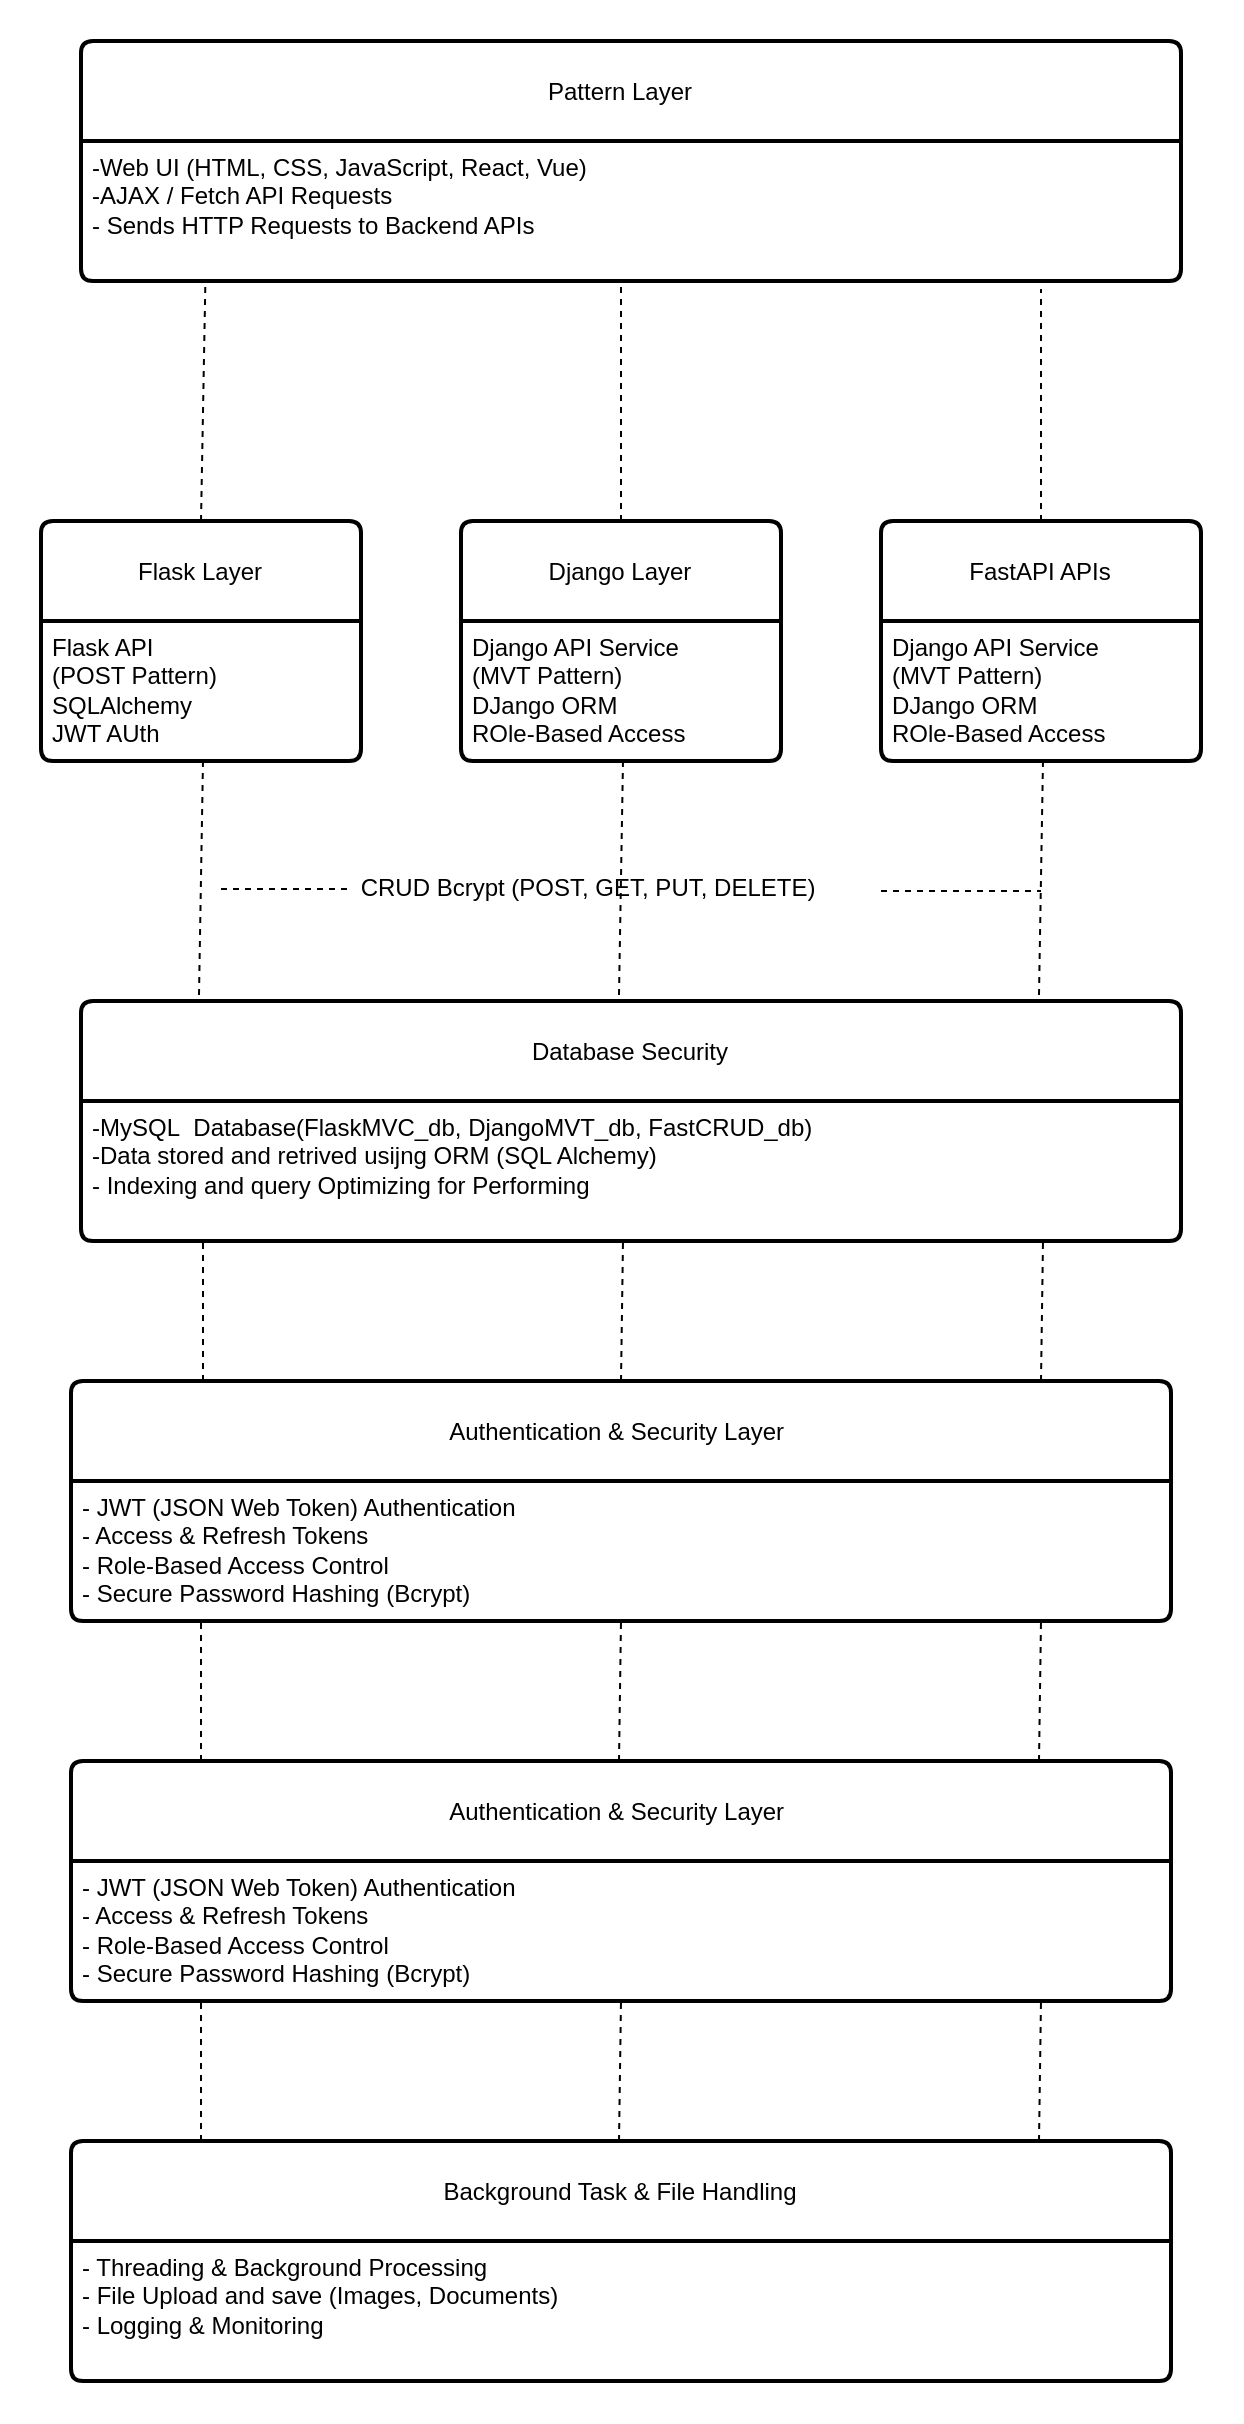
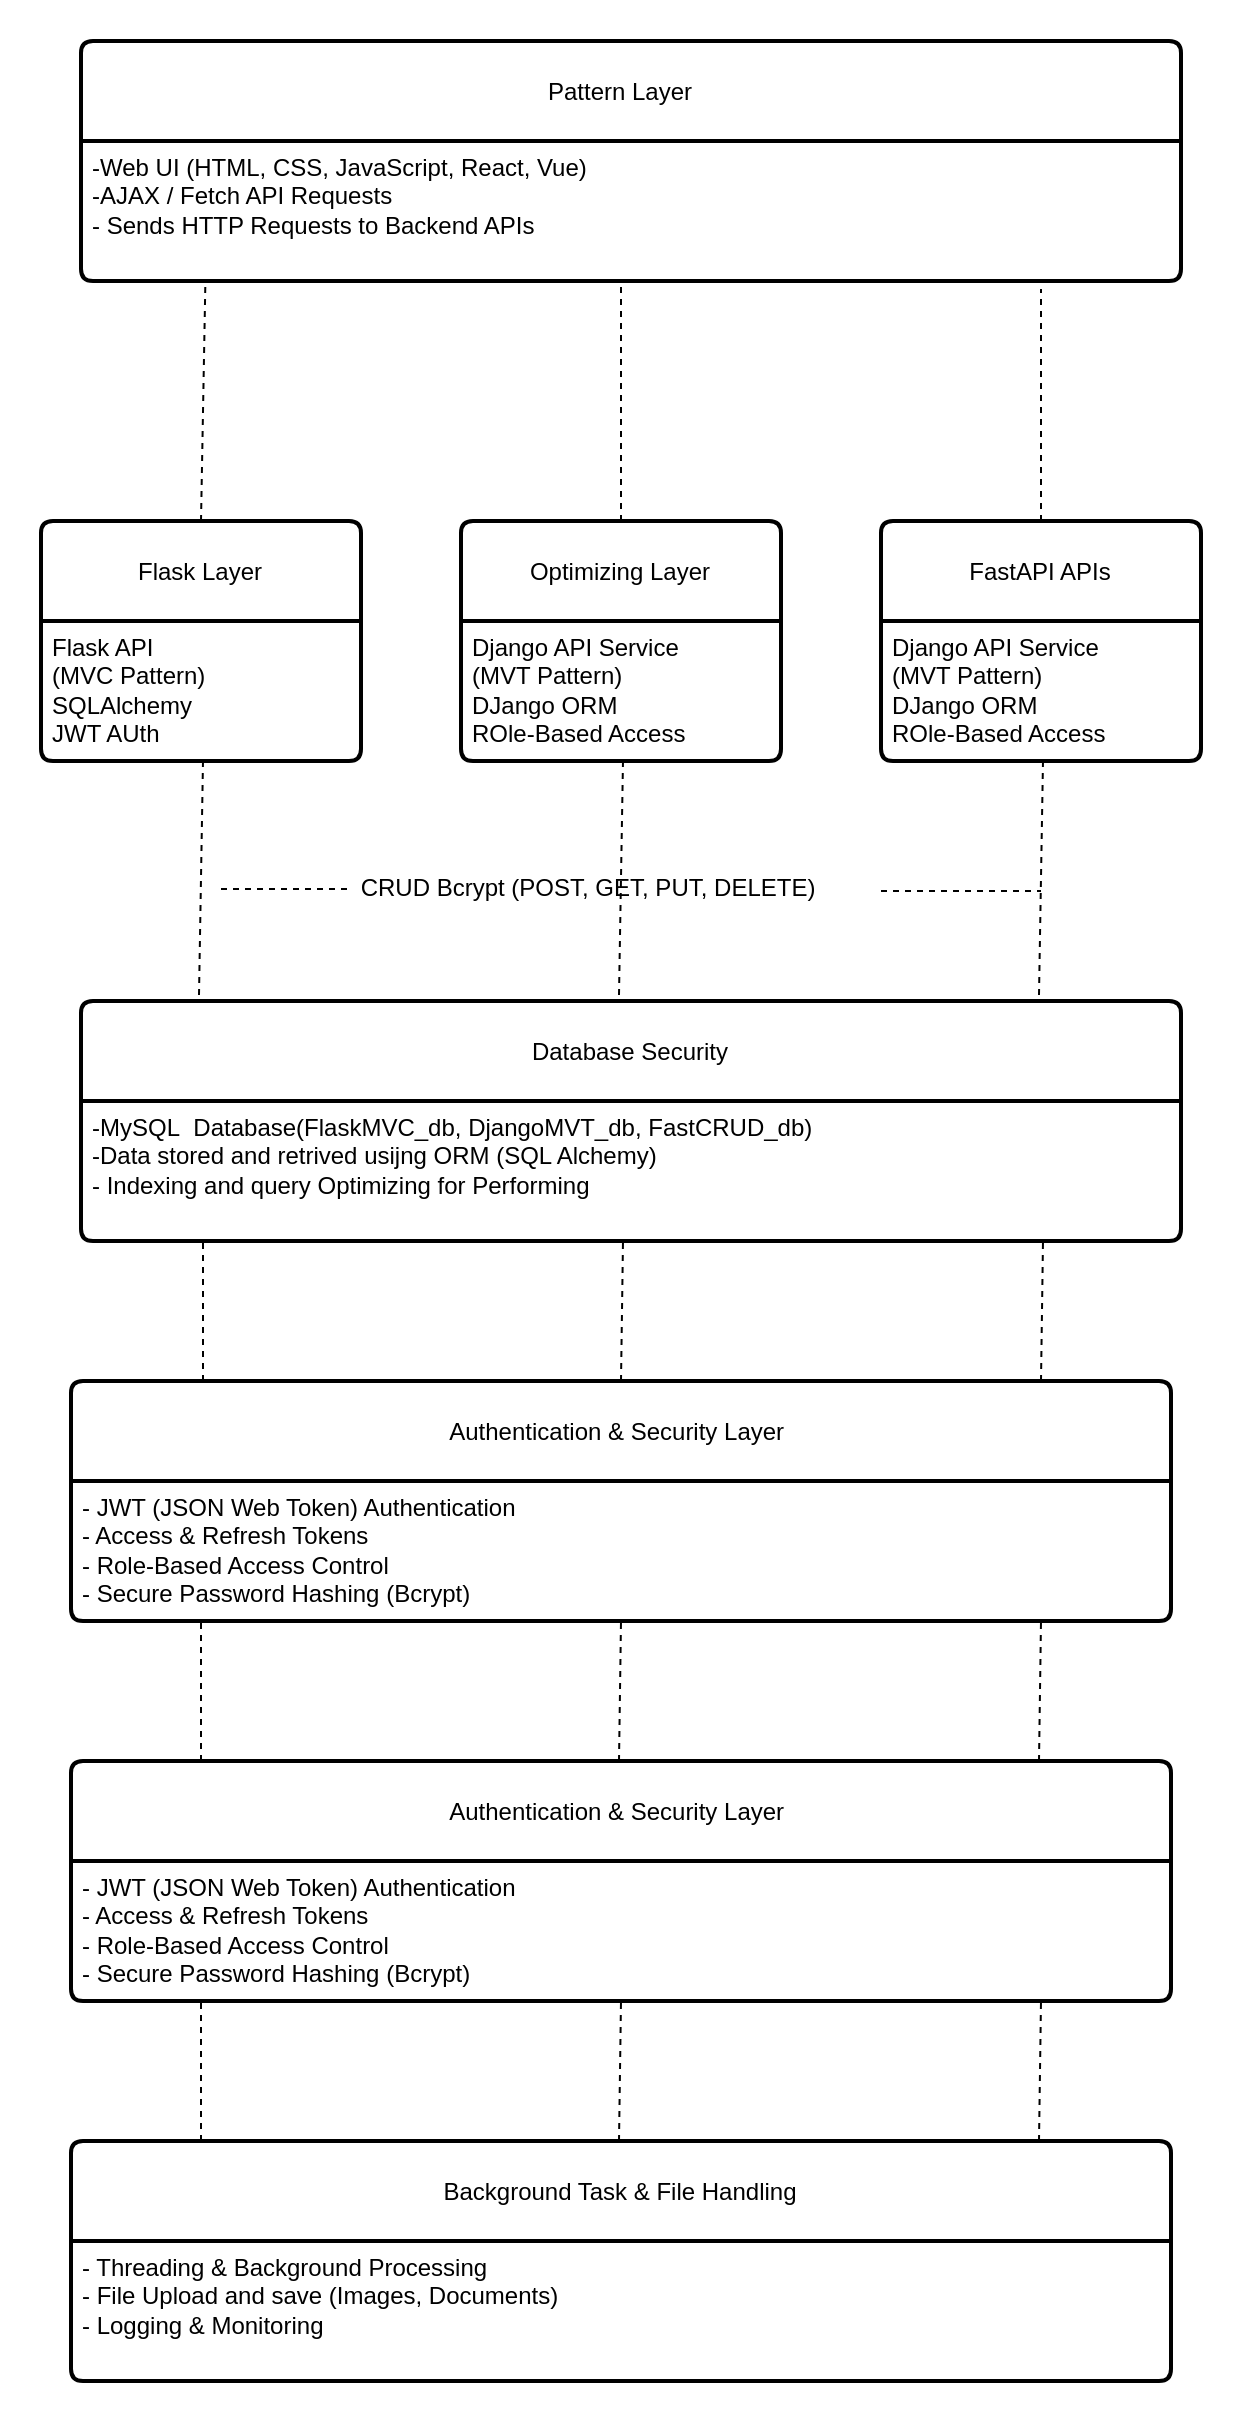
(621, 571) -> (621, 571)
(144, 693) -> (137, 693)
